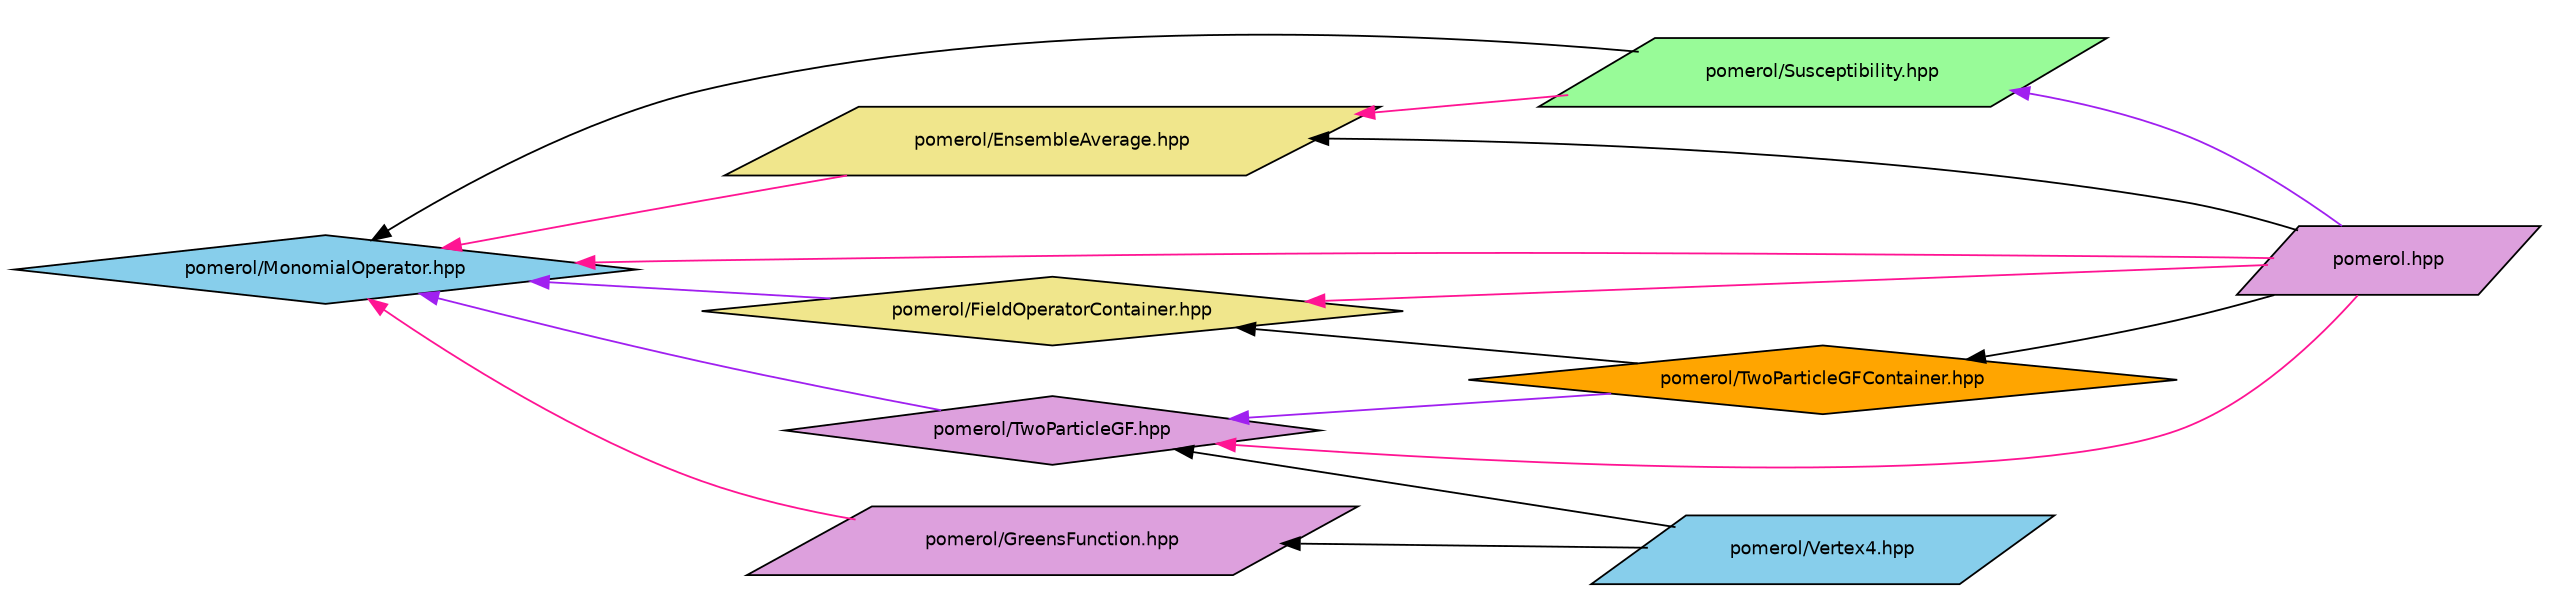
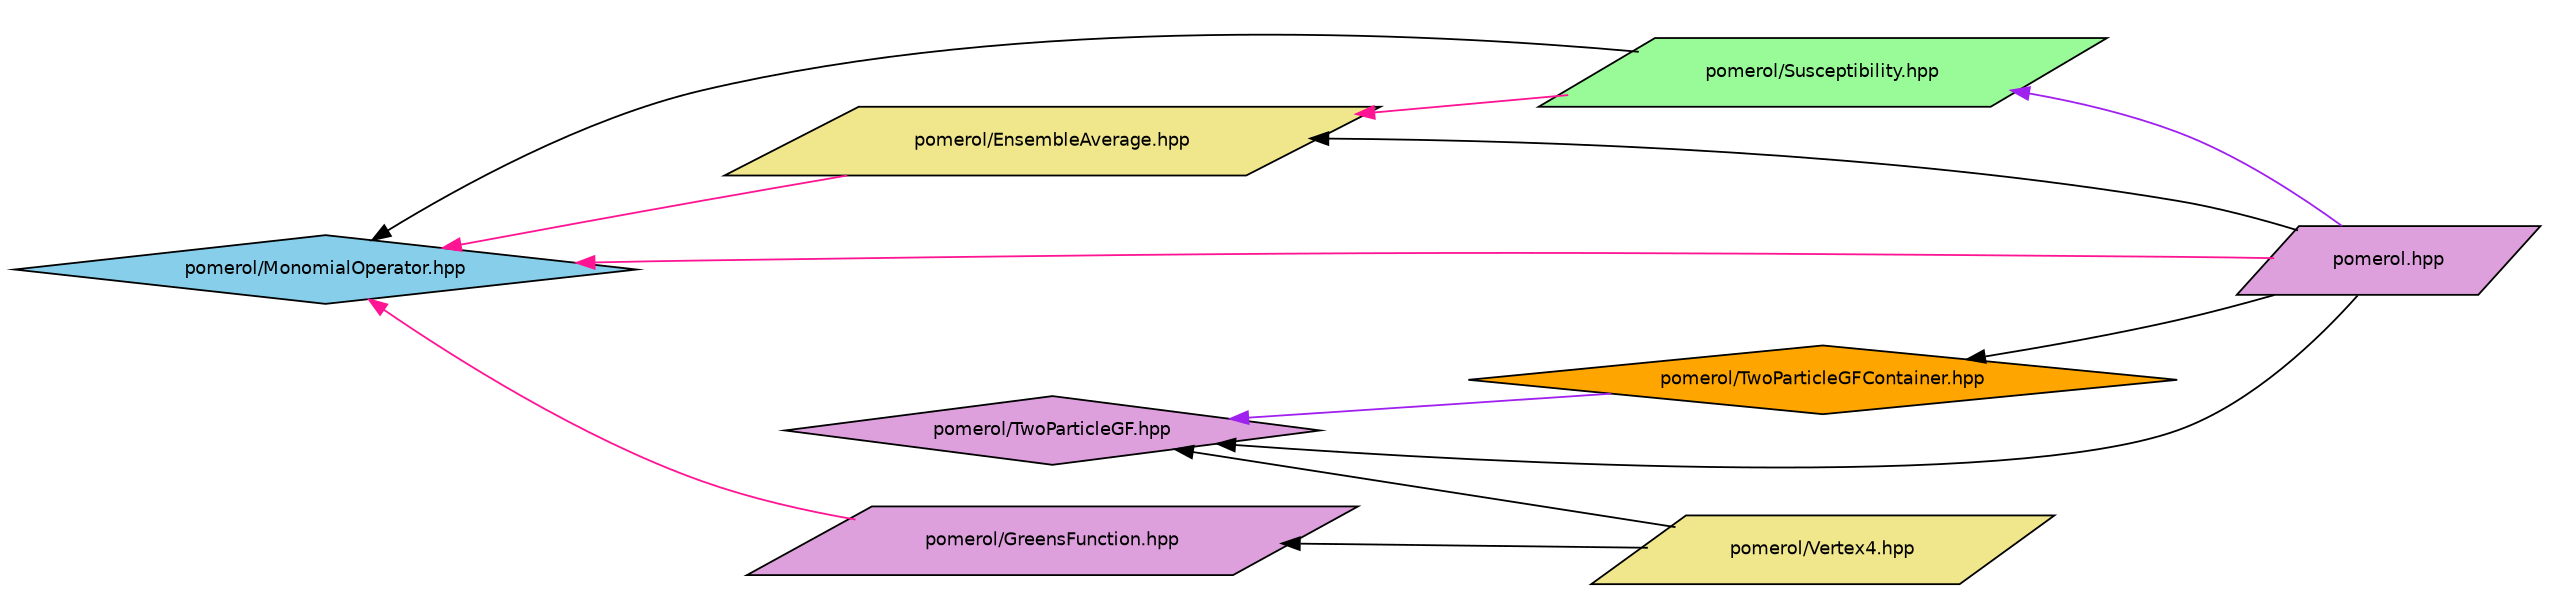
(1052, 311) -> none
(689, 359) -> none
(1821, 467) -> (1821, 467)
(1823, 550) -> (1823, 550)
